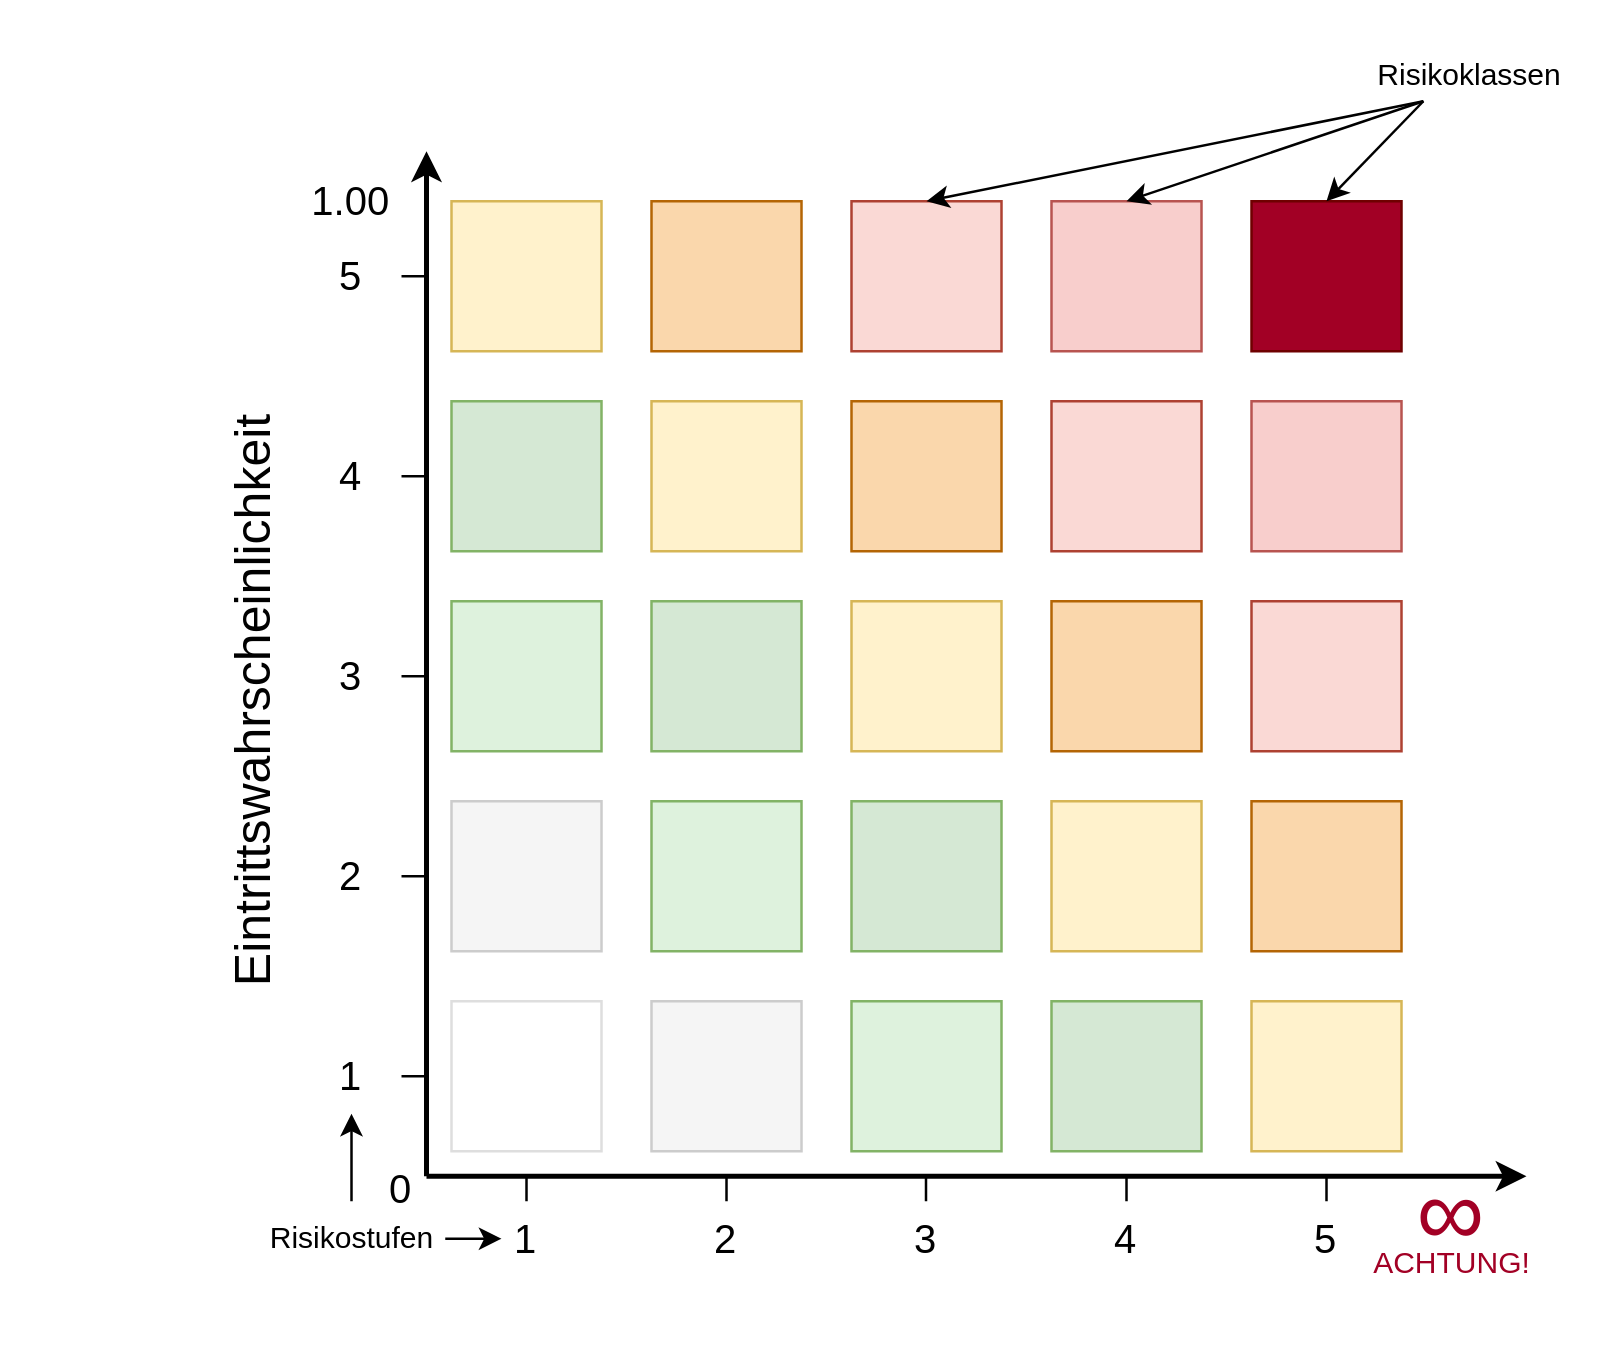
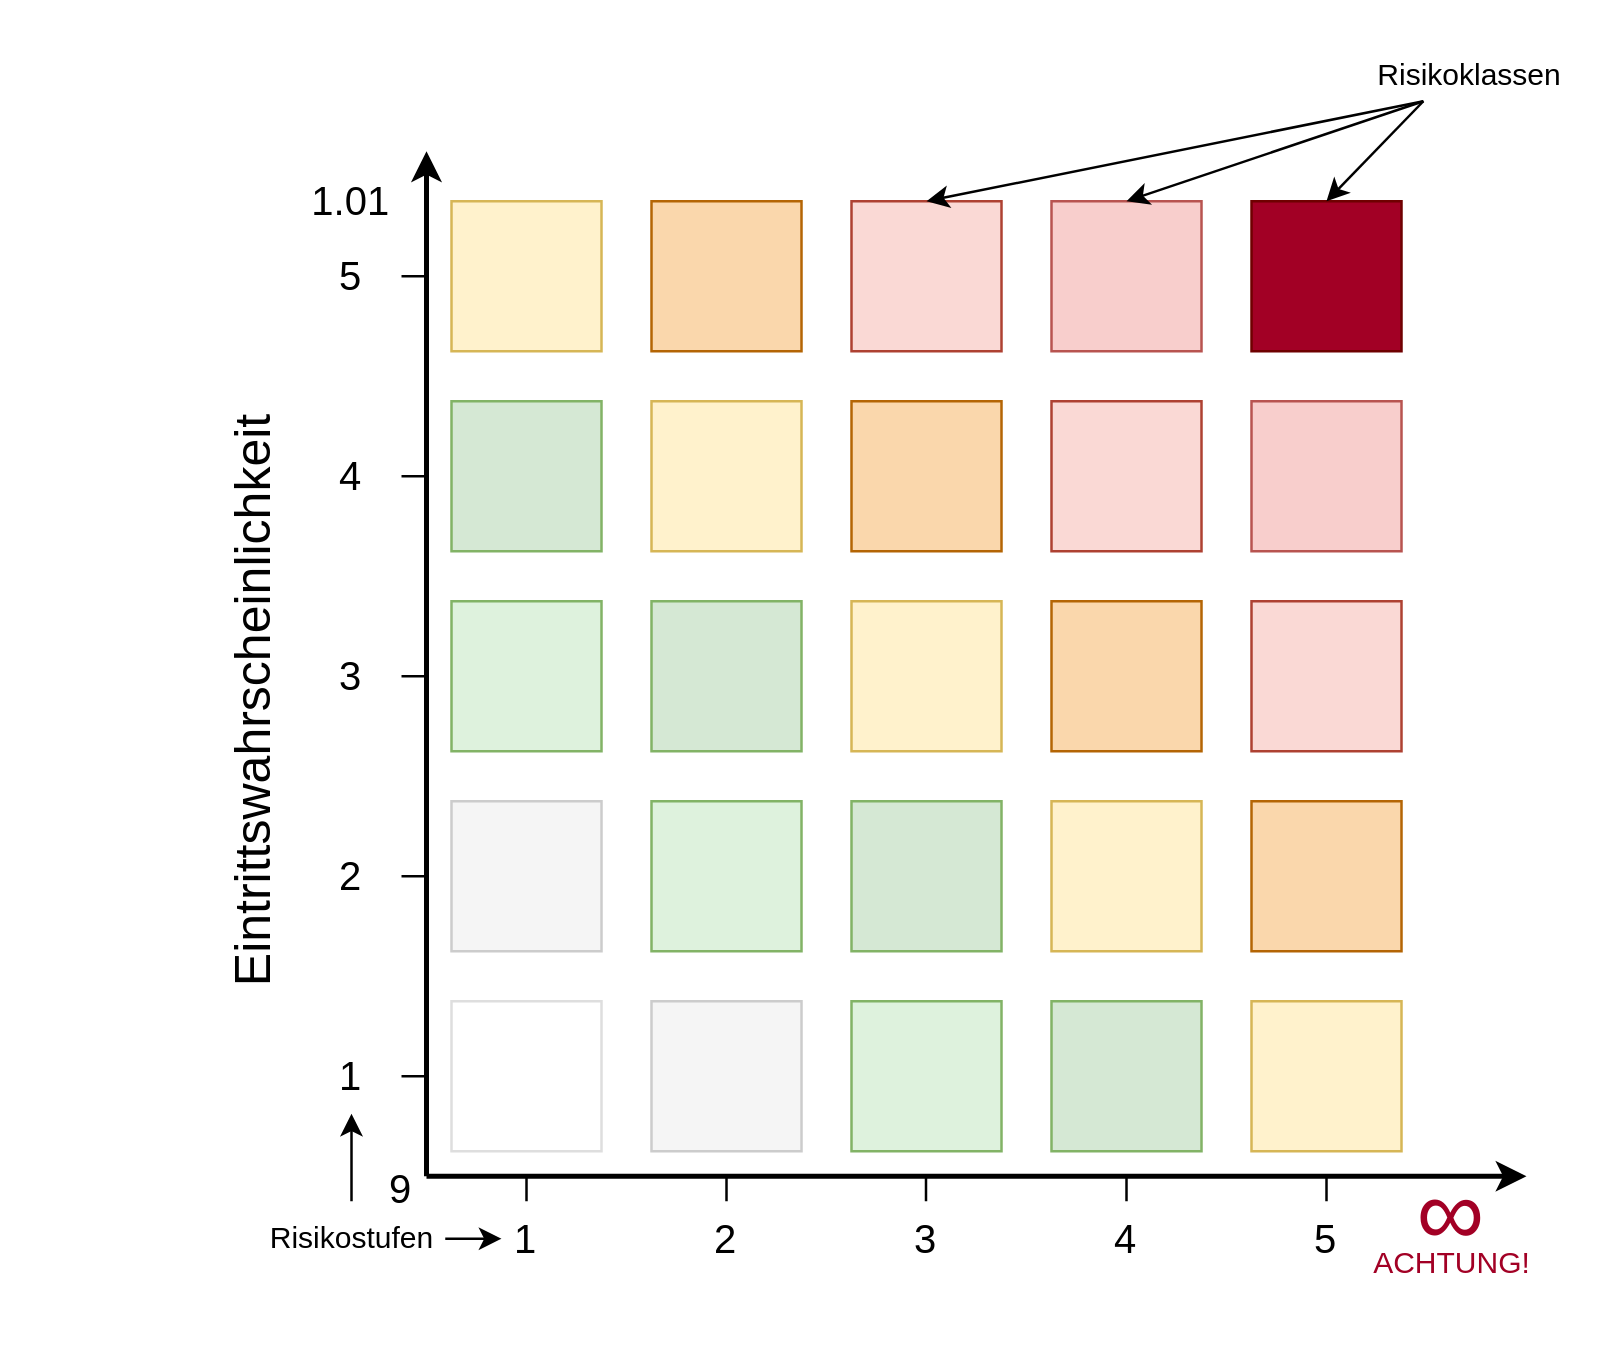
(351, 201) -> (351, 201)
(401, 1189) -> (401, 1189)
